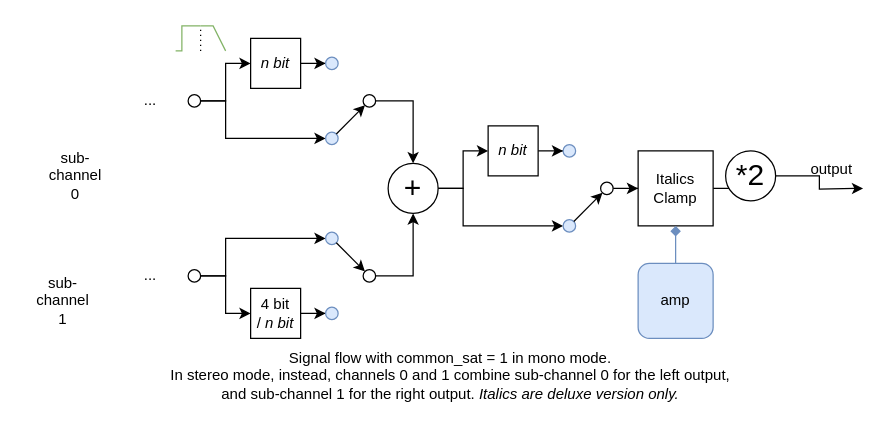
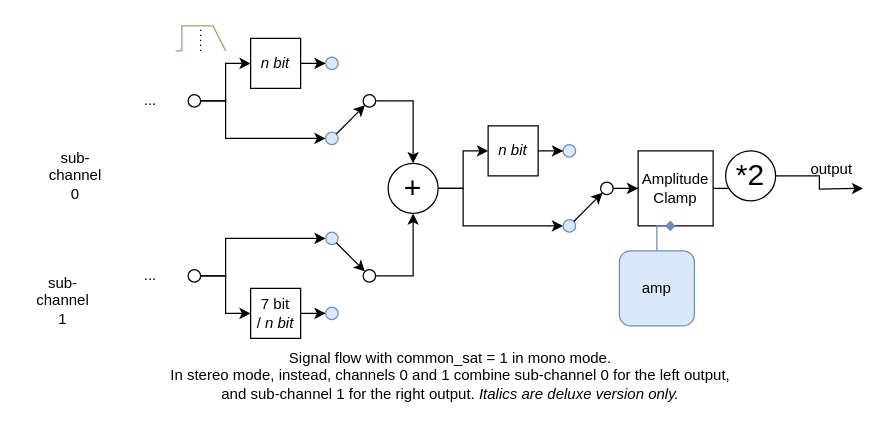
(676, 188) -> (676, 188)
(676, 301) -> (657, 288)
(276, 313) -> (276, 313)
